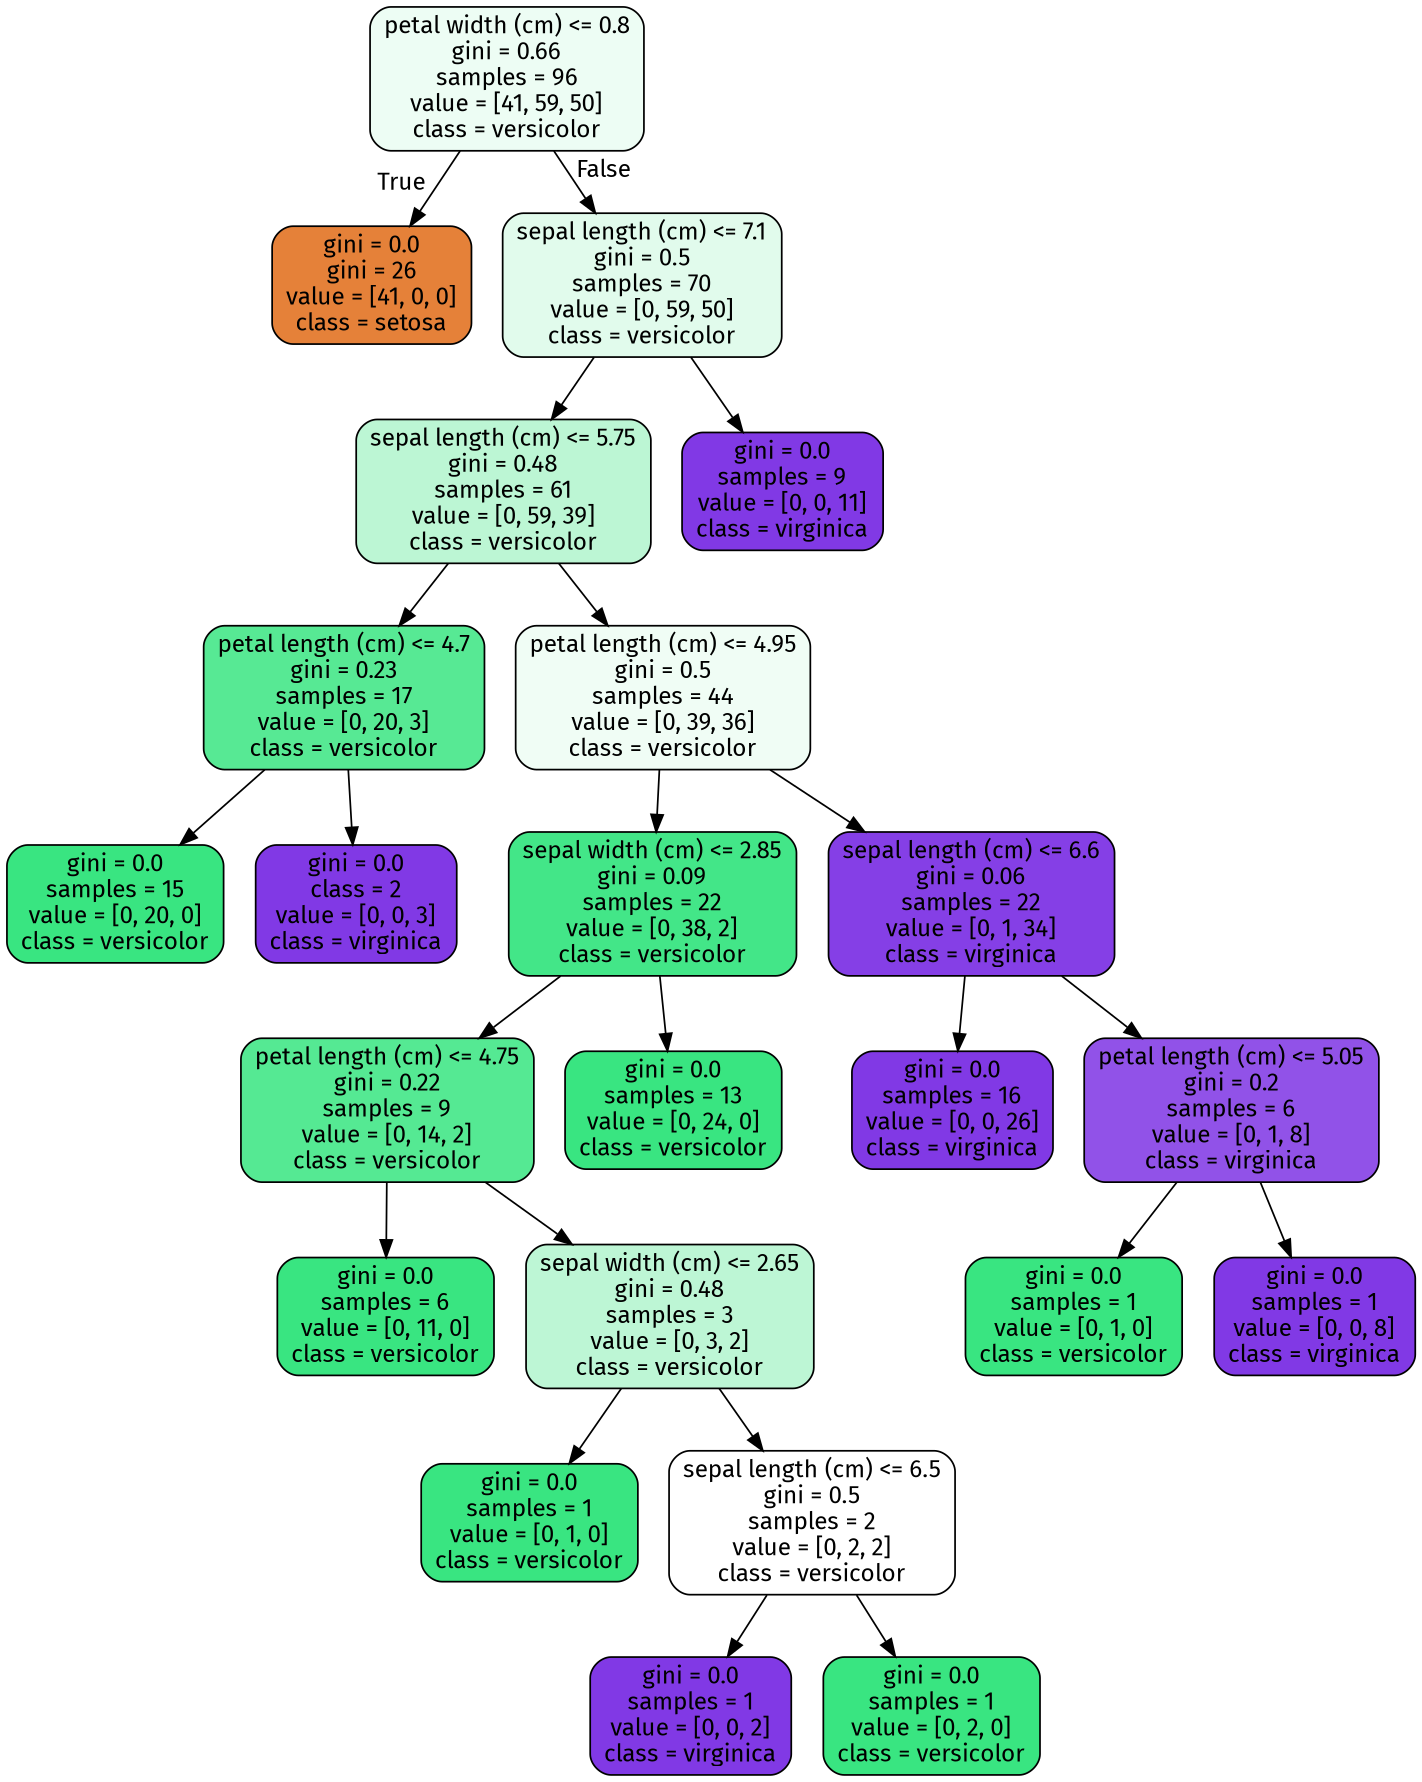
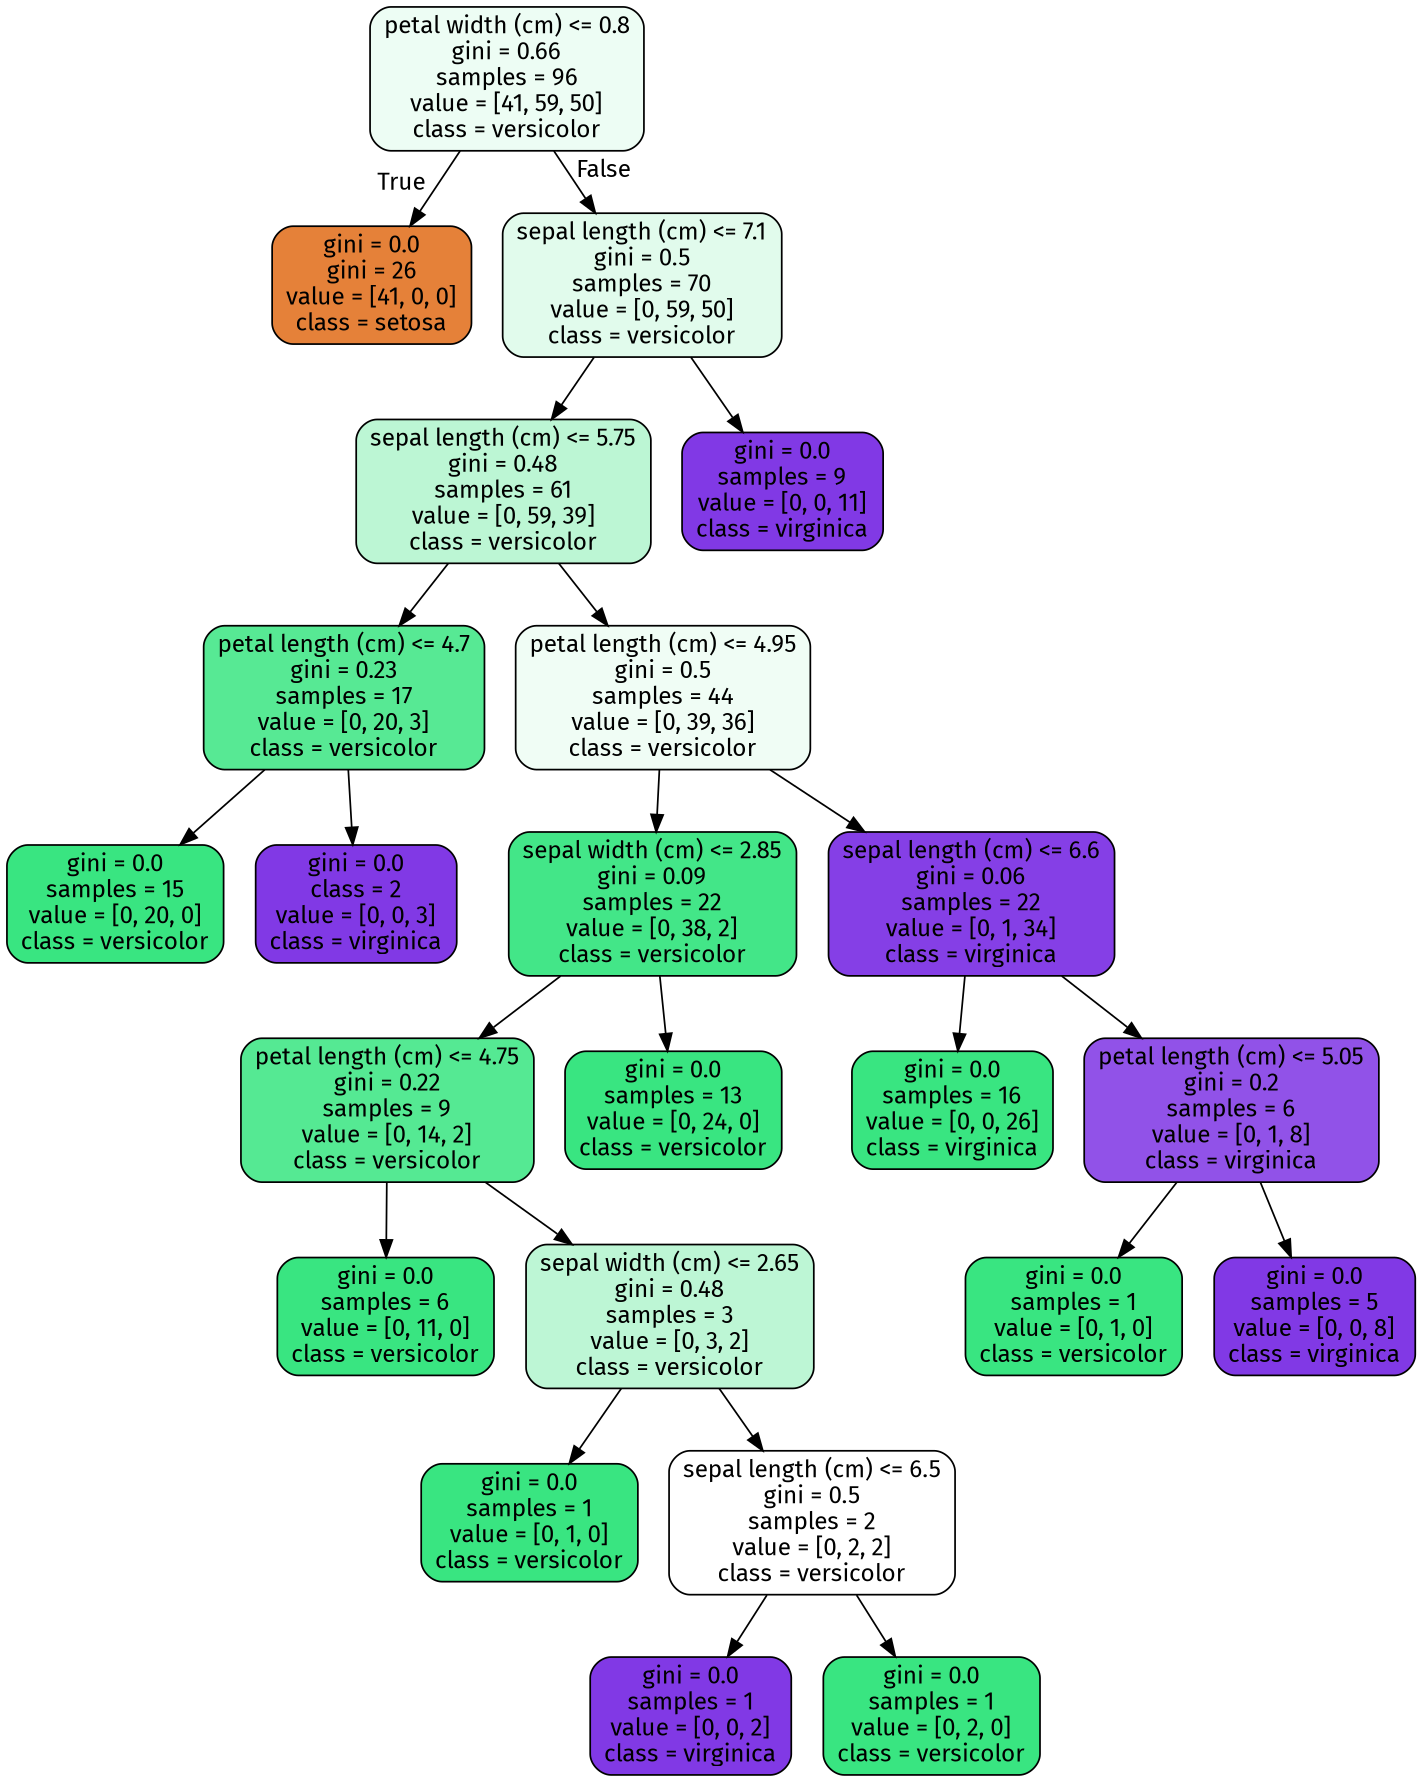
(952, 1110) -> (952, 1110)
(1315, 1316) -> (1315, 1316)
